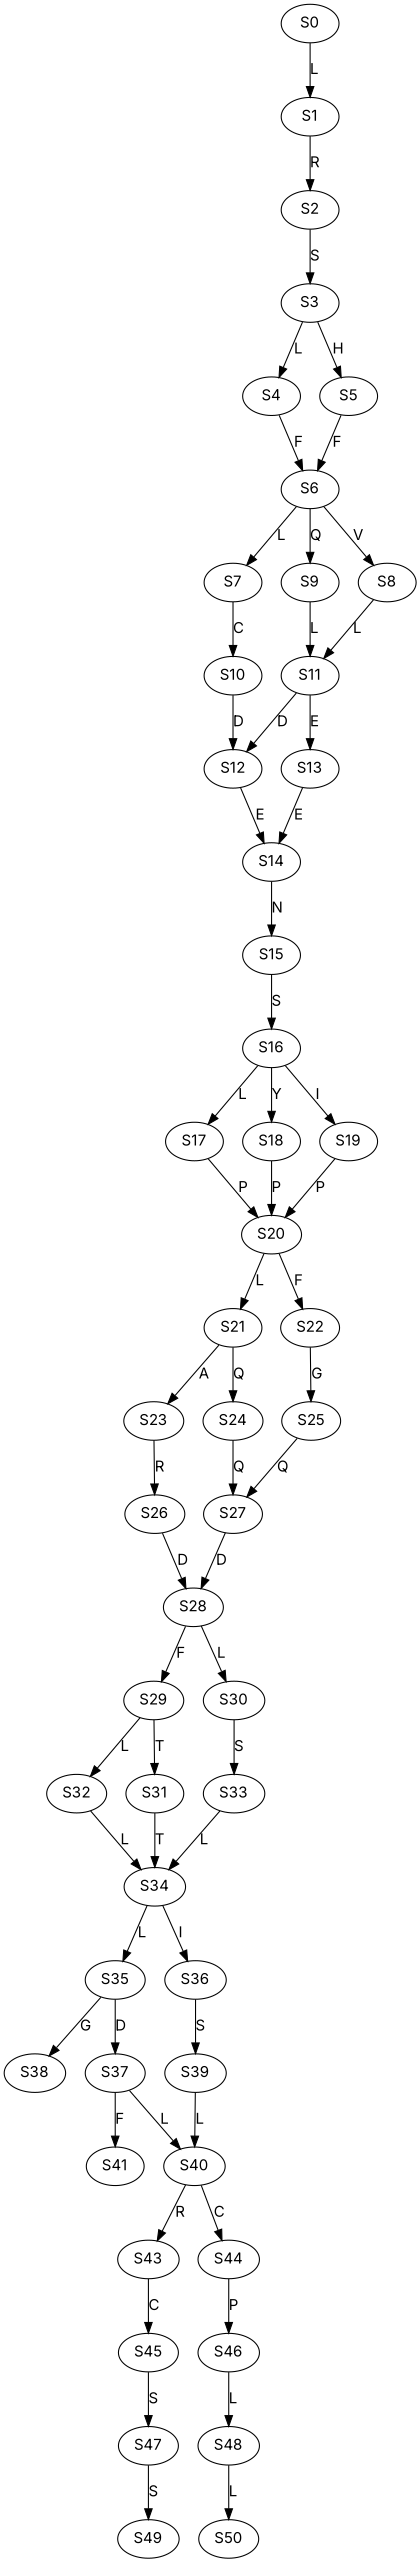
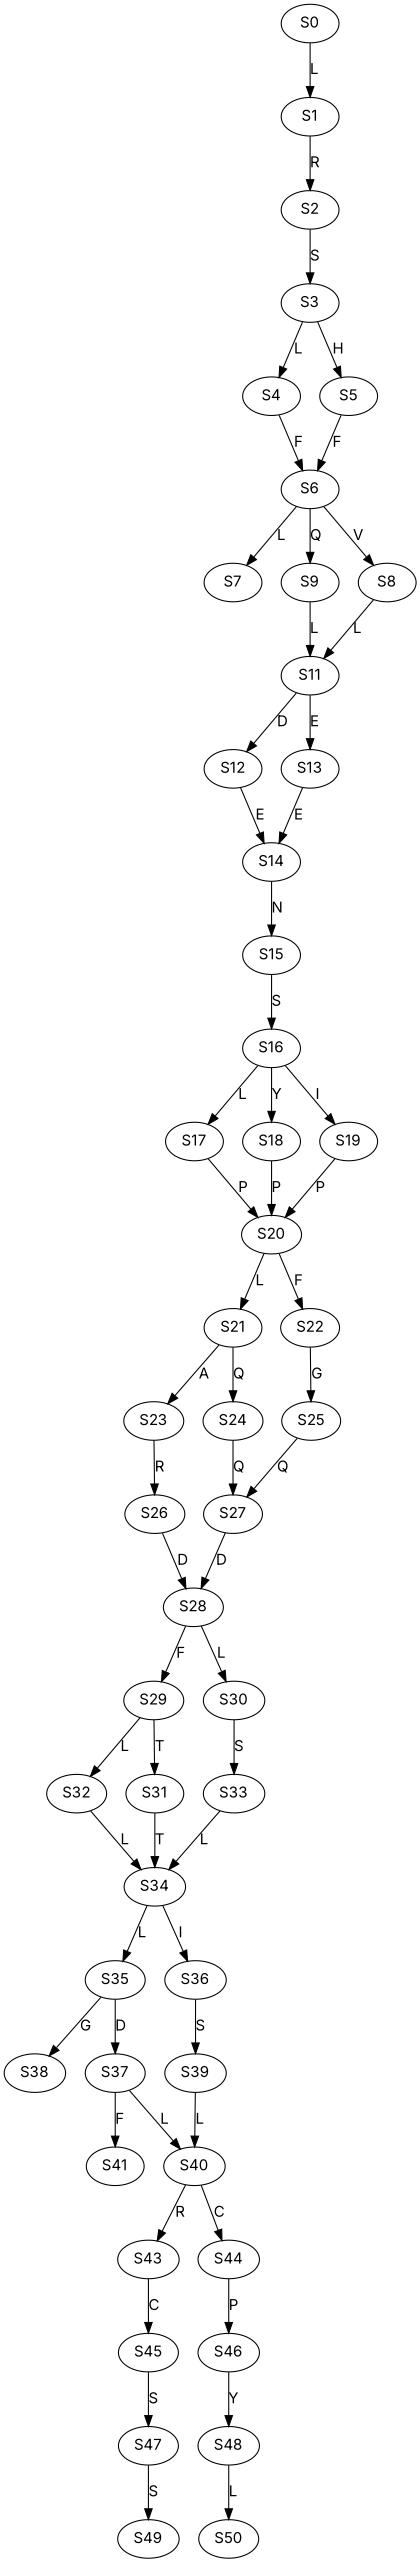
(233, 676) -> none
(234, 2399) -> (234, 2399)
